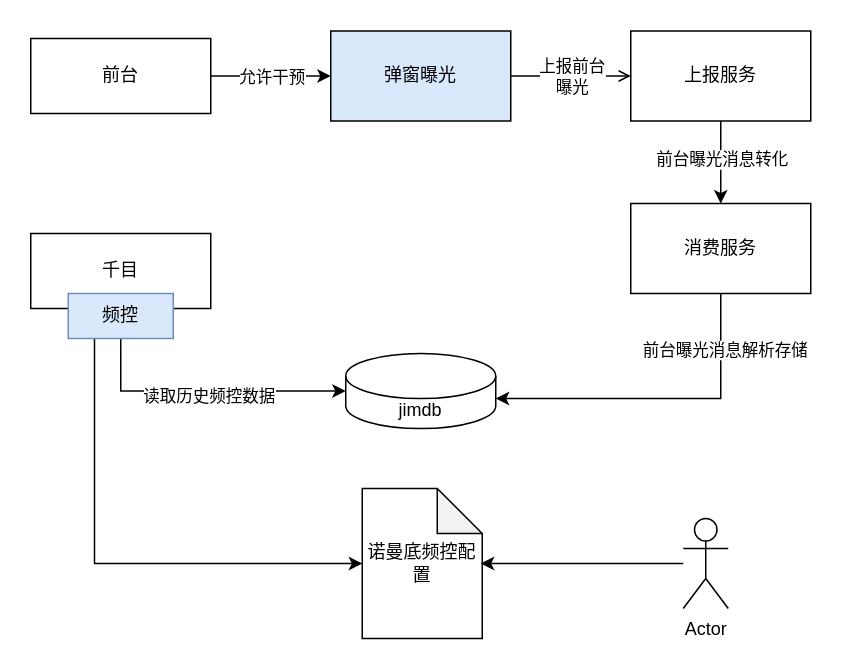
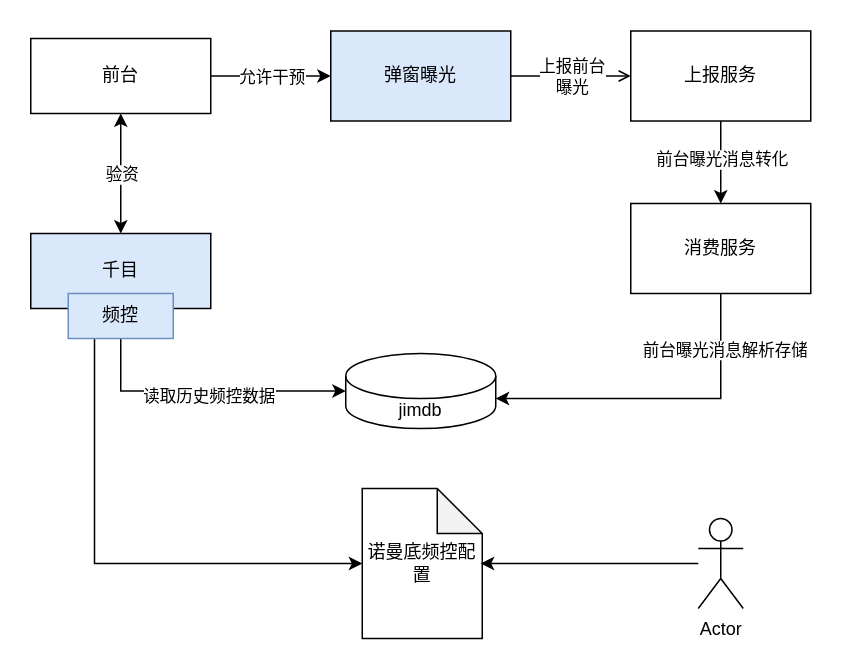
none -> (121, 173)
(121, 271) -> (121, 271)
(706, 563) -> (721, 563)
